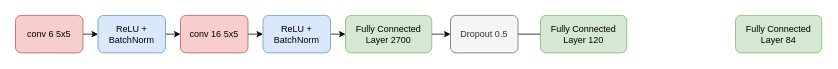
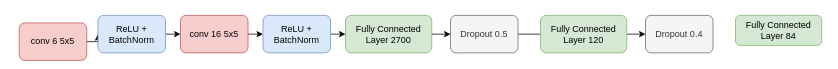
(49, 34) -> (53, 42)
none -> (638, 34)
none -> (679, 34)
(779, 34) -> (779, 30)
